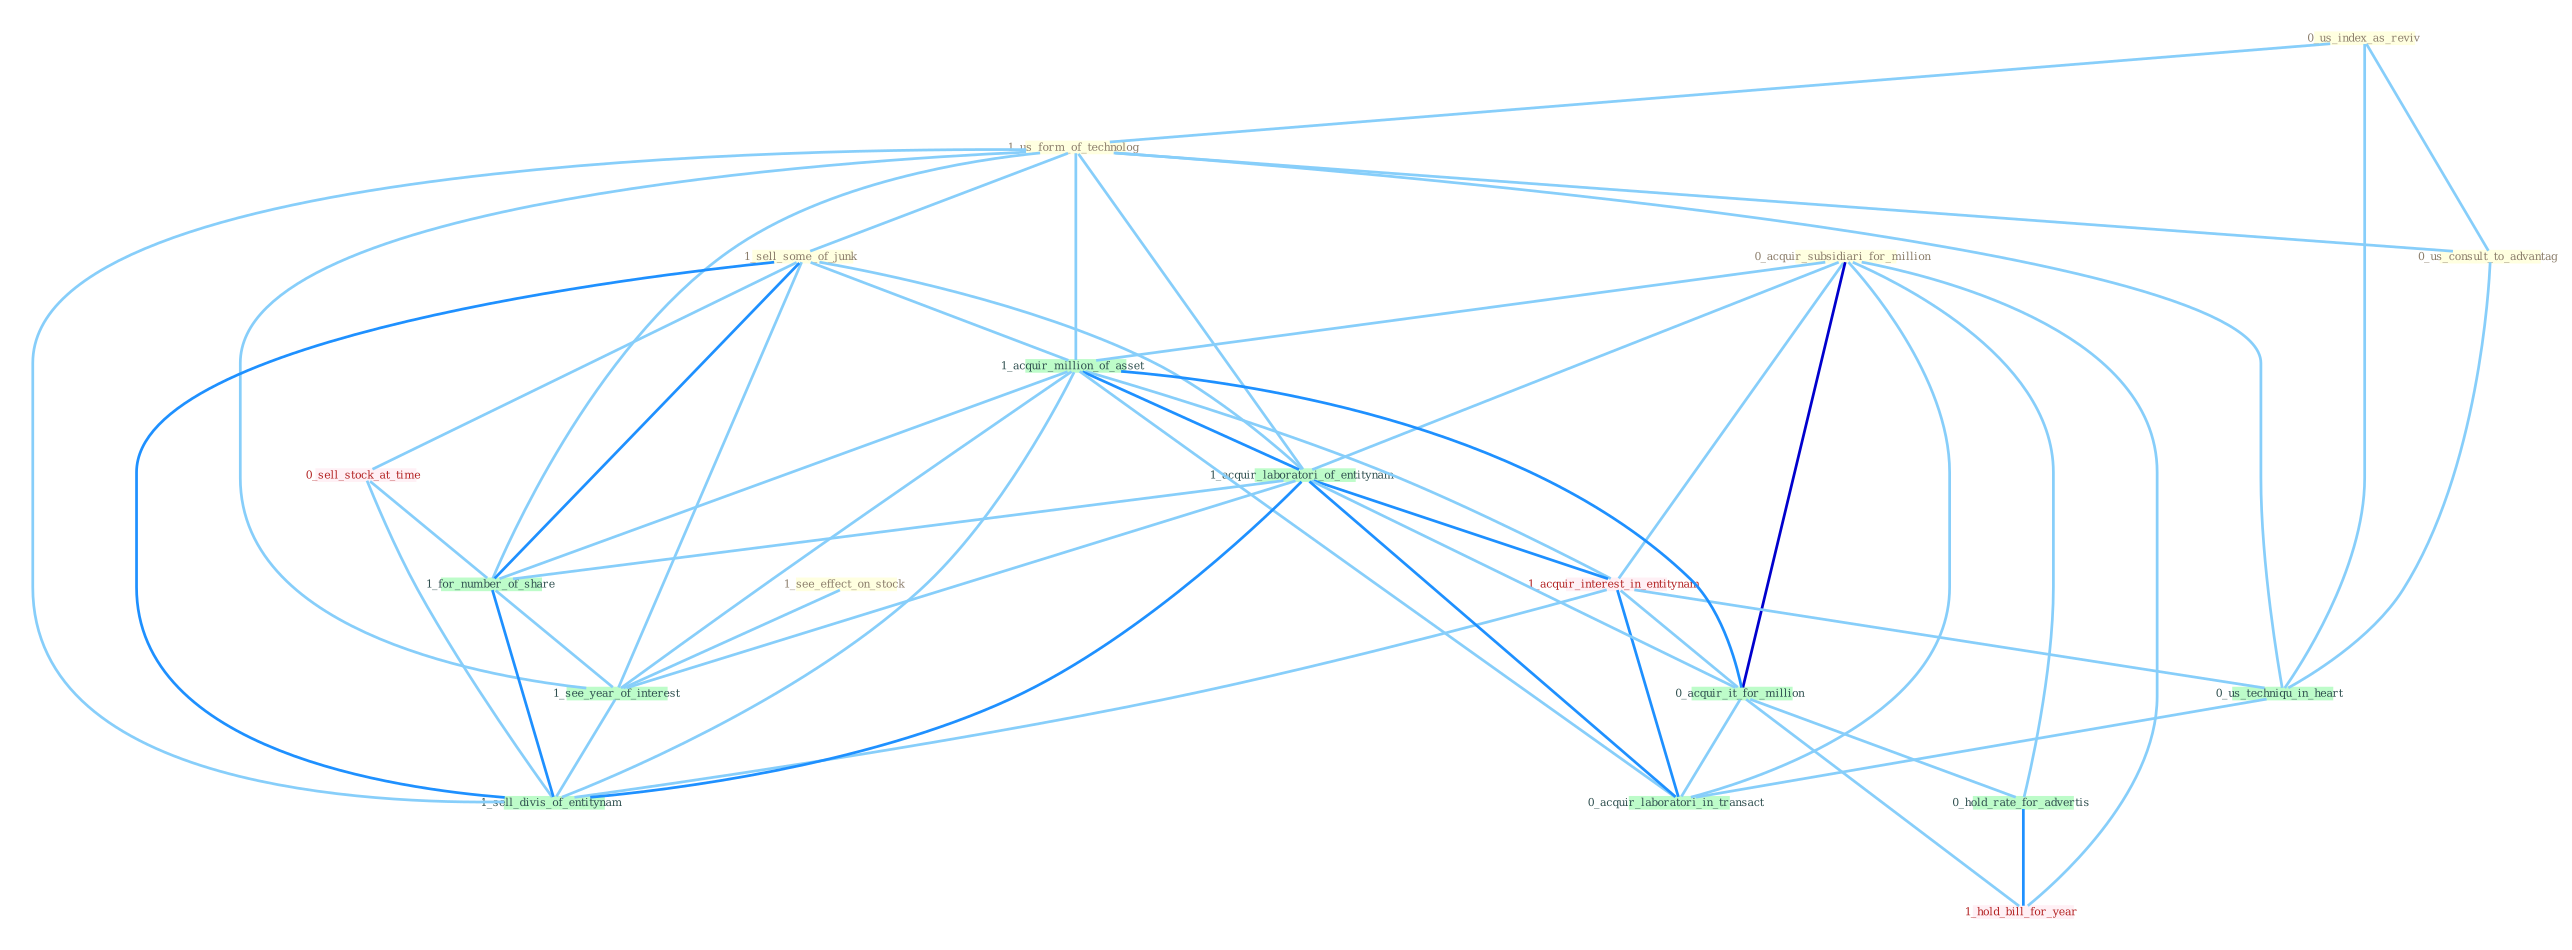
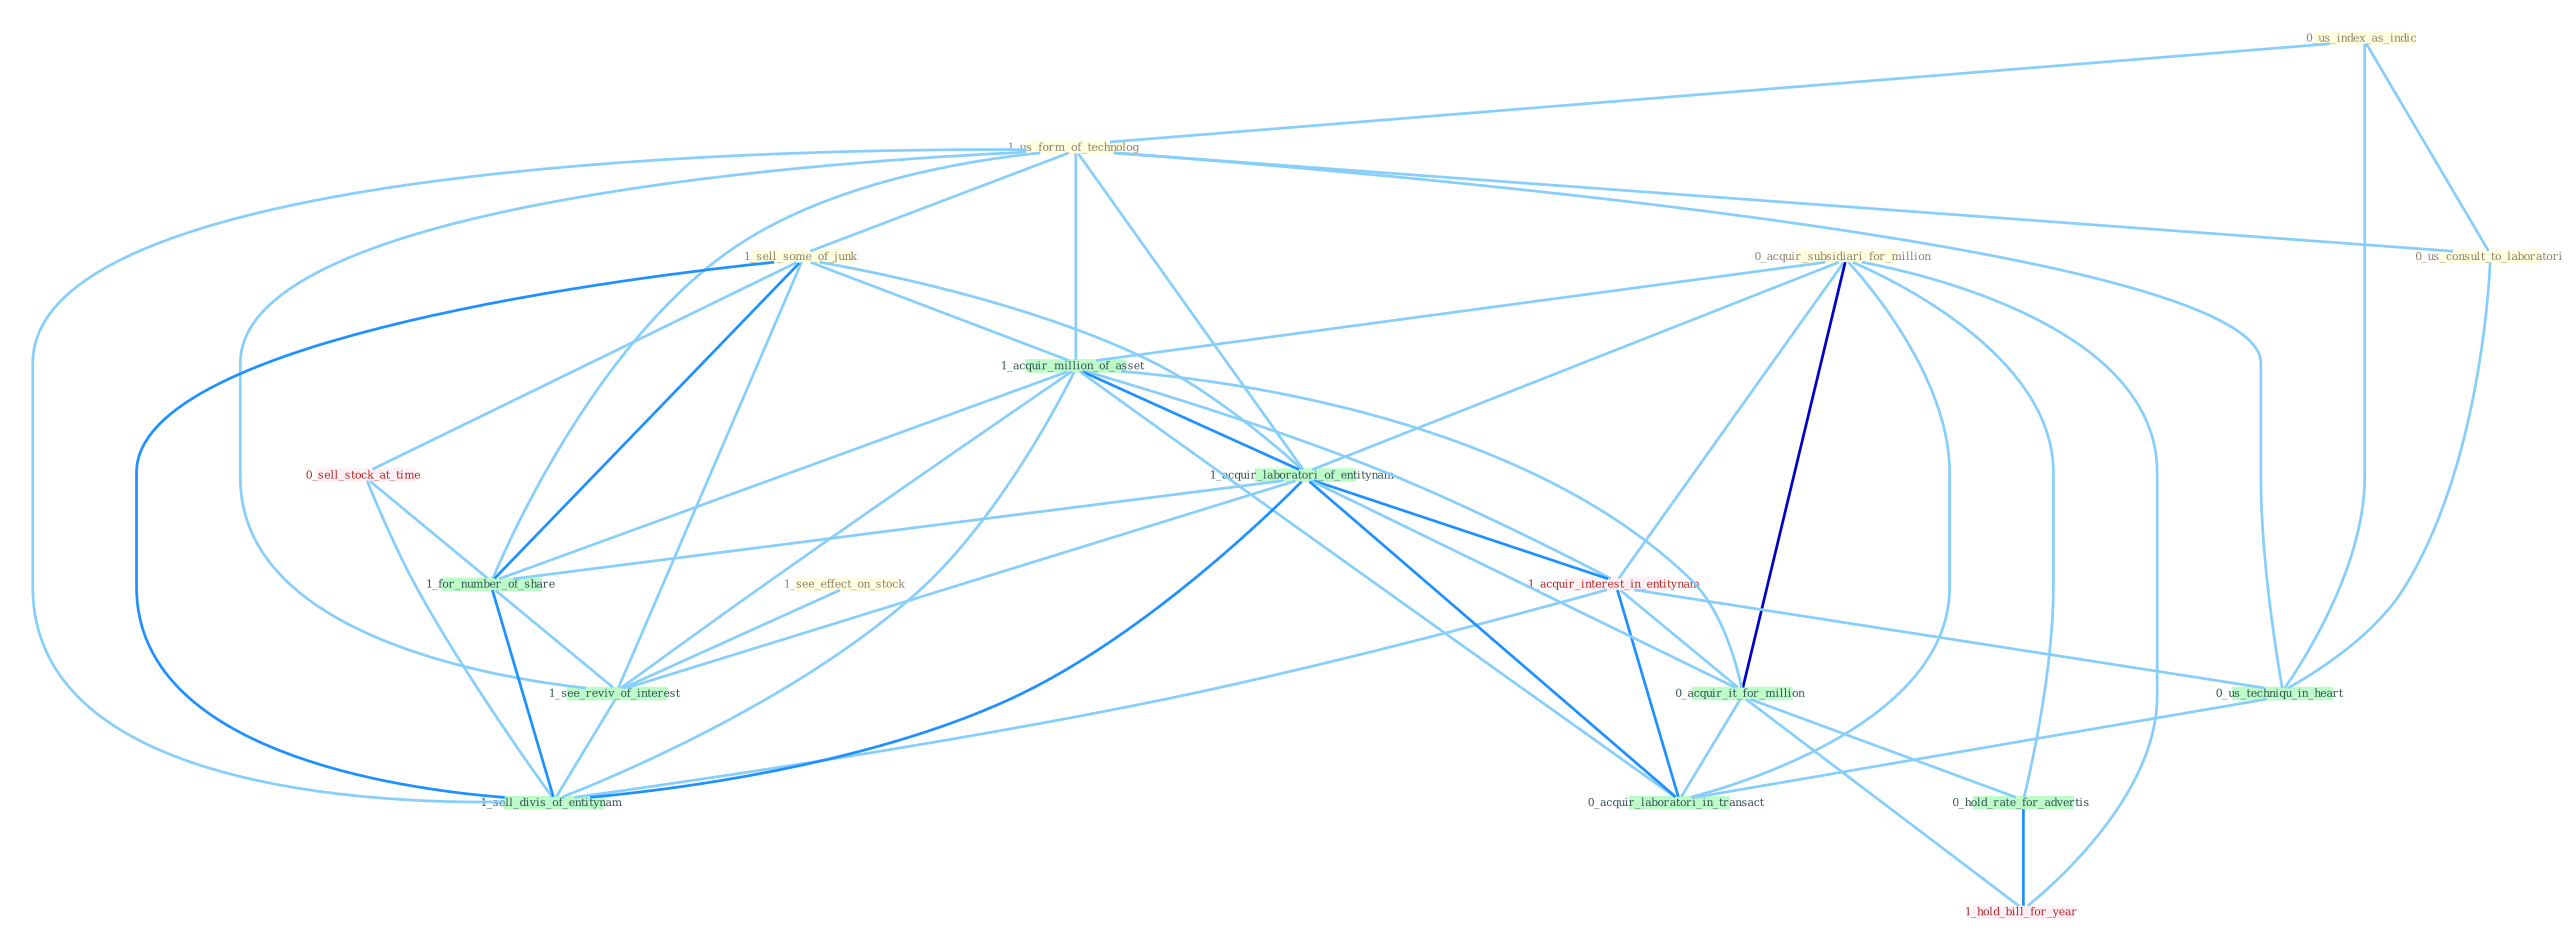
(2365, 38) -> (2365, 38)
(2490, 257) -> (2490, 257)
(1480, 451) -> (1480, 451)
(617, 694) -> (617, 694)
